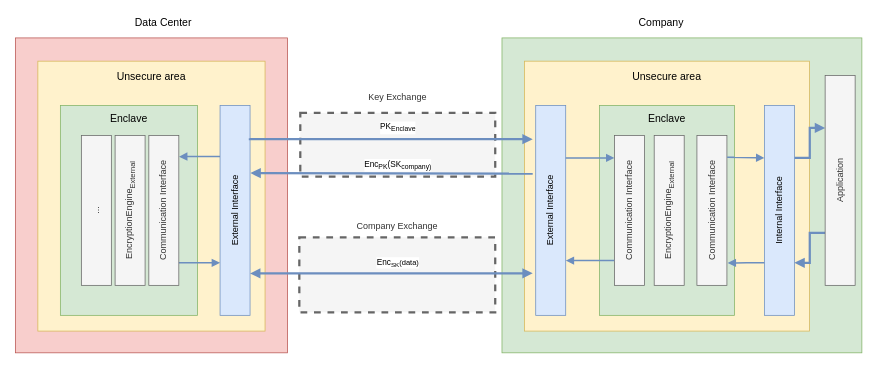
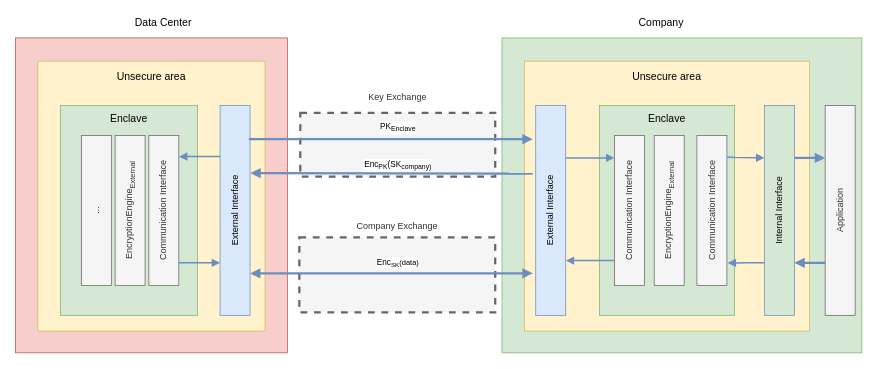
(840, 180) -> (840, 210)
(780, 210) -> (780, 210)
